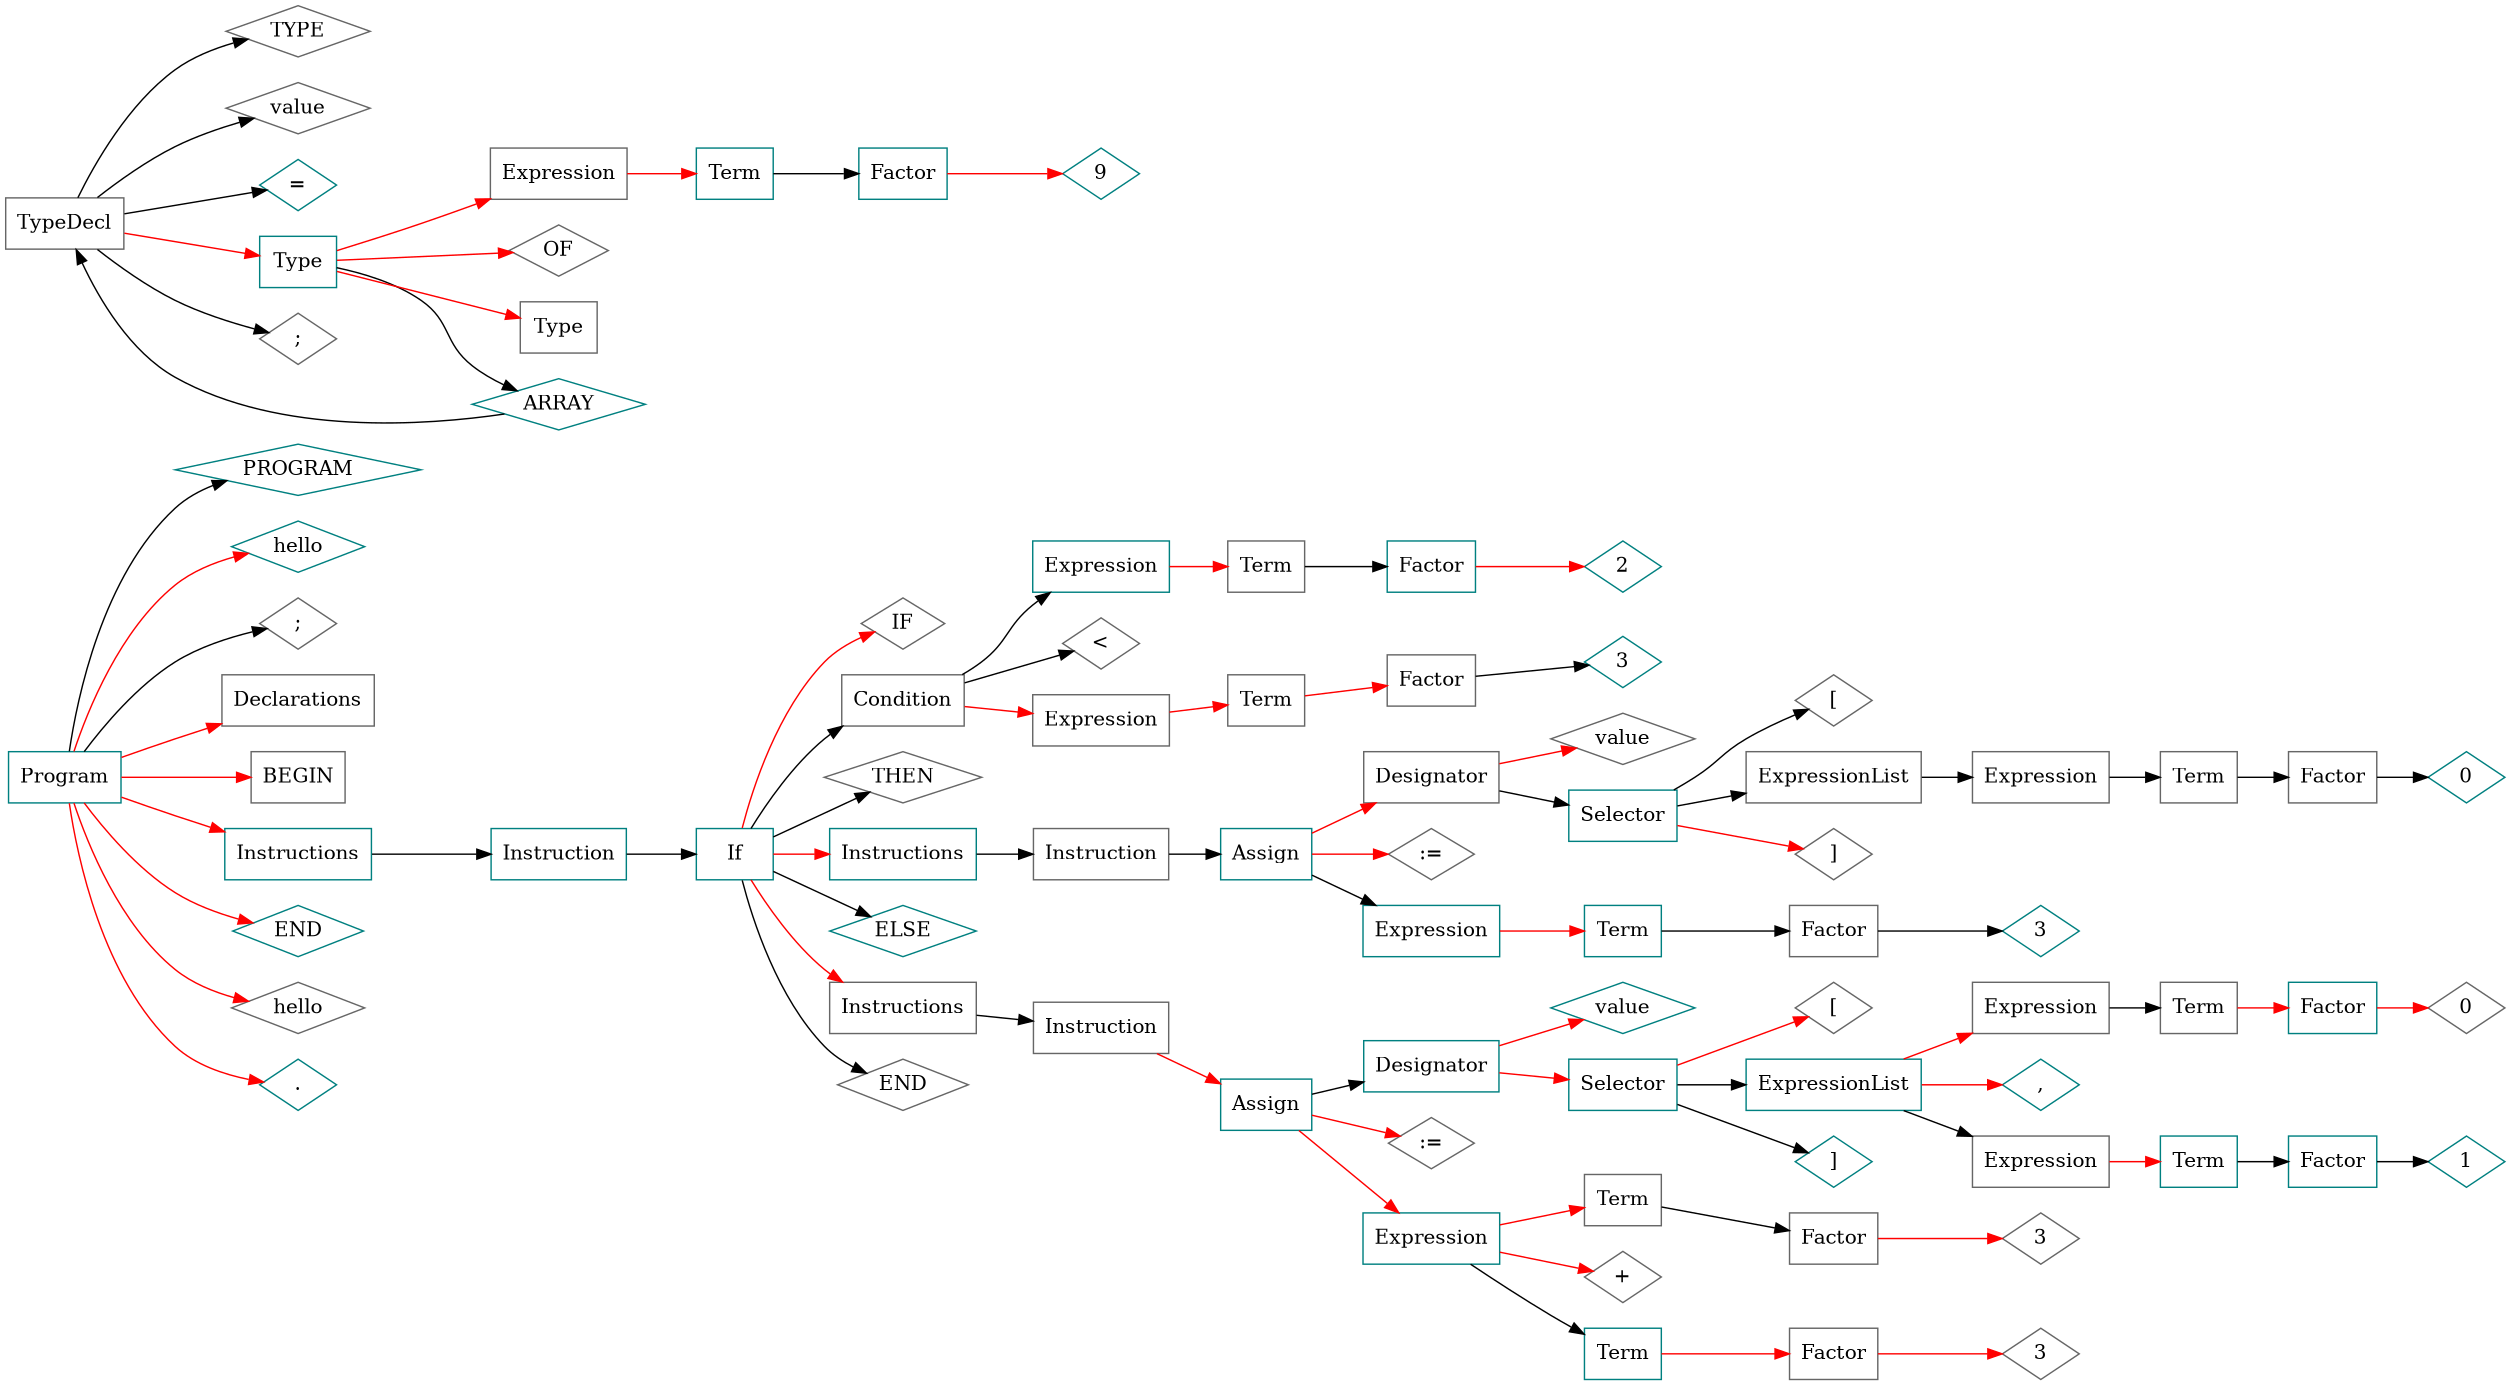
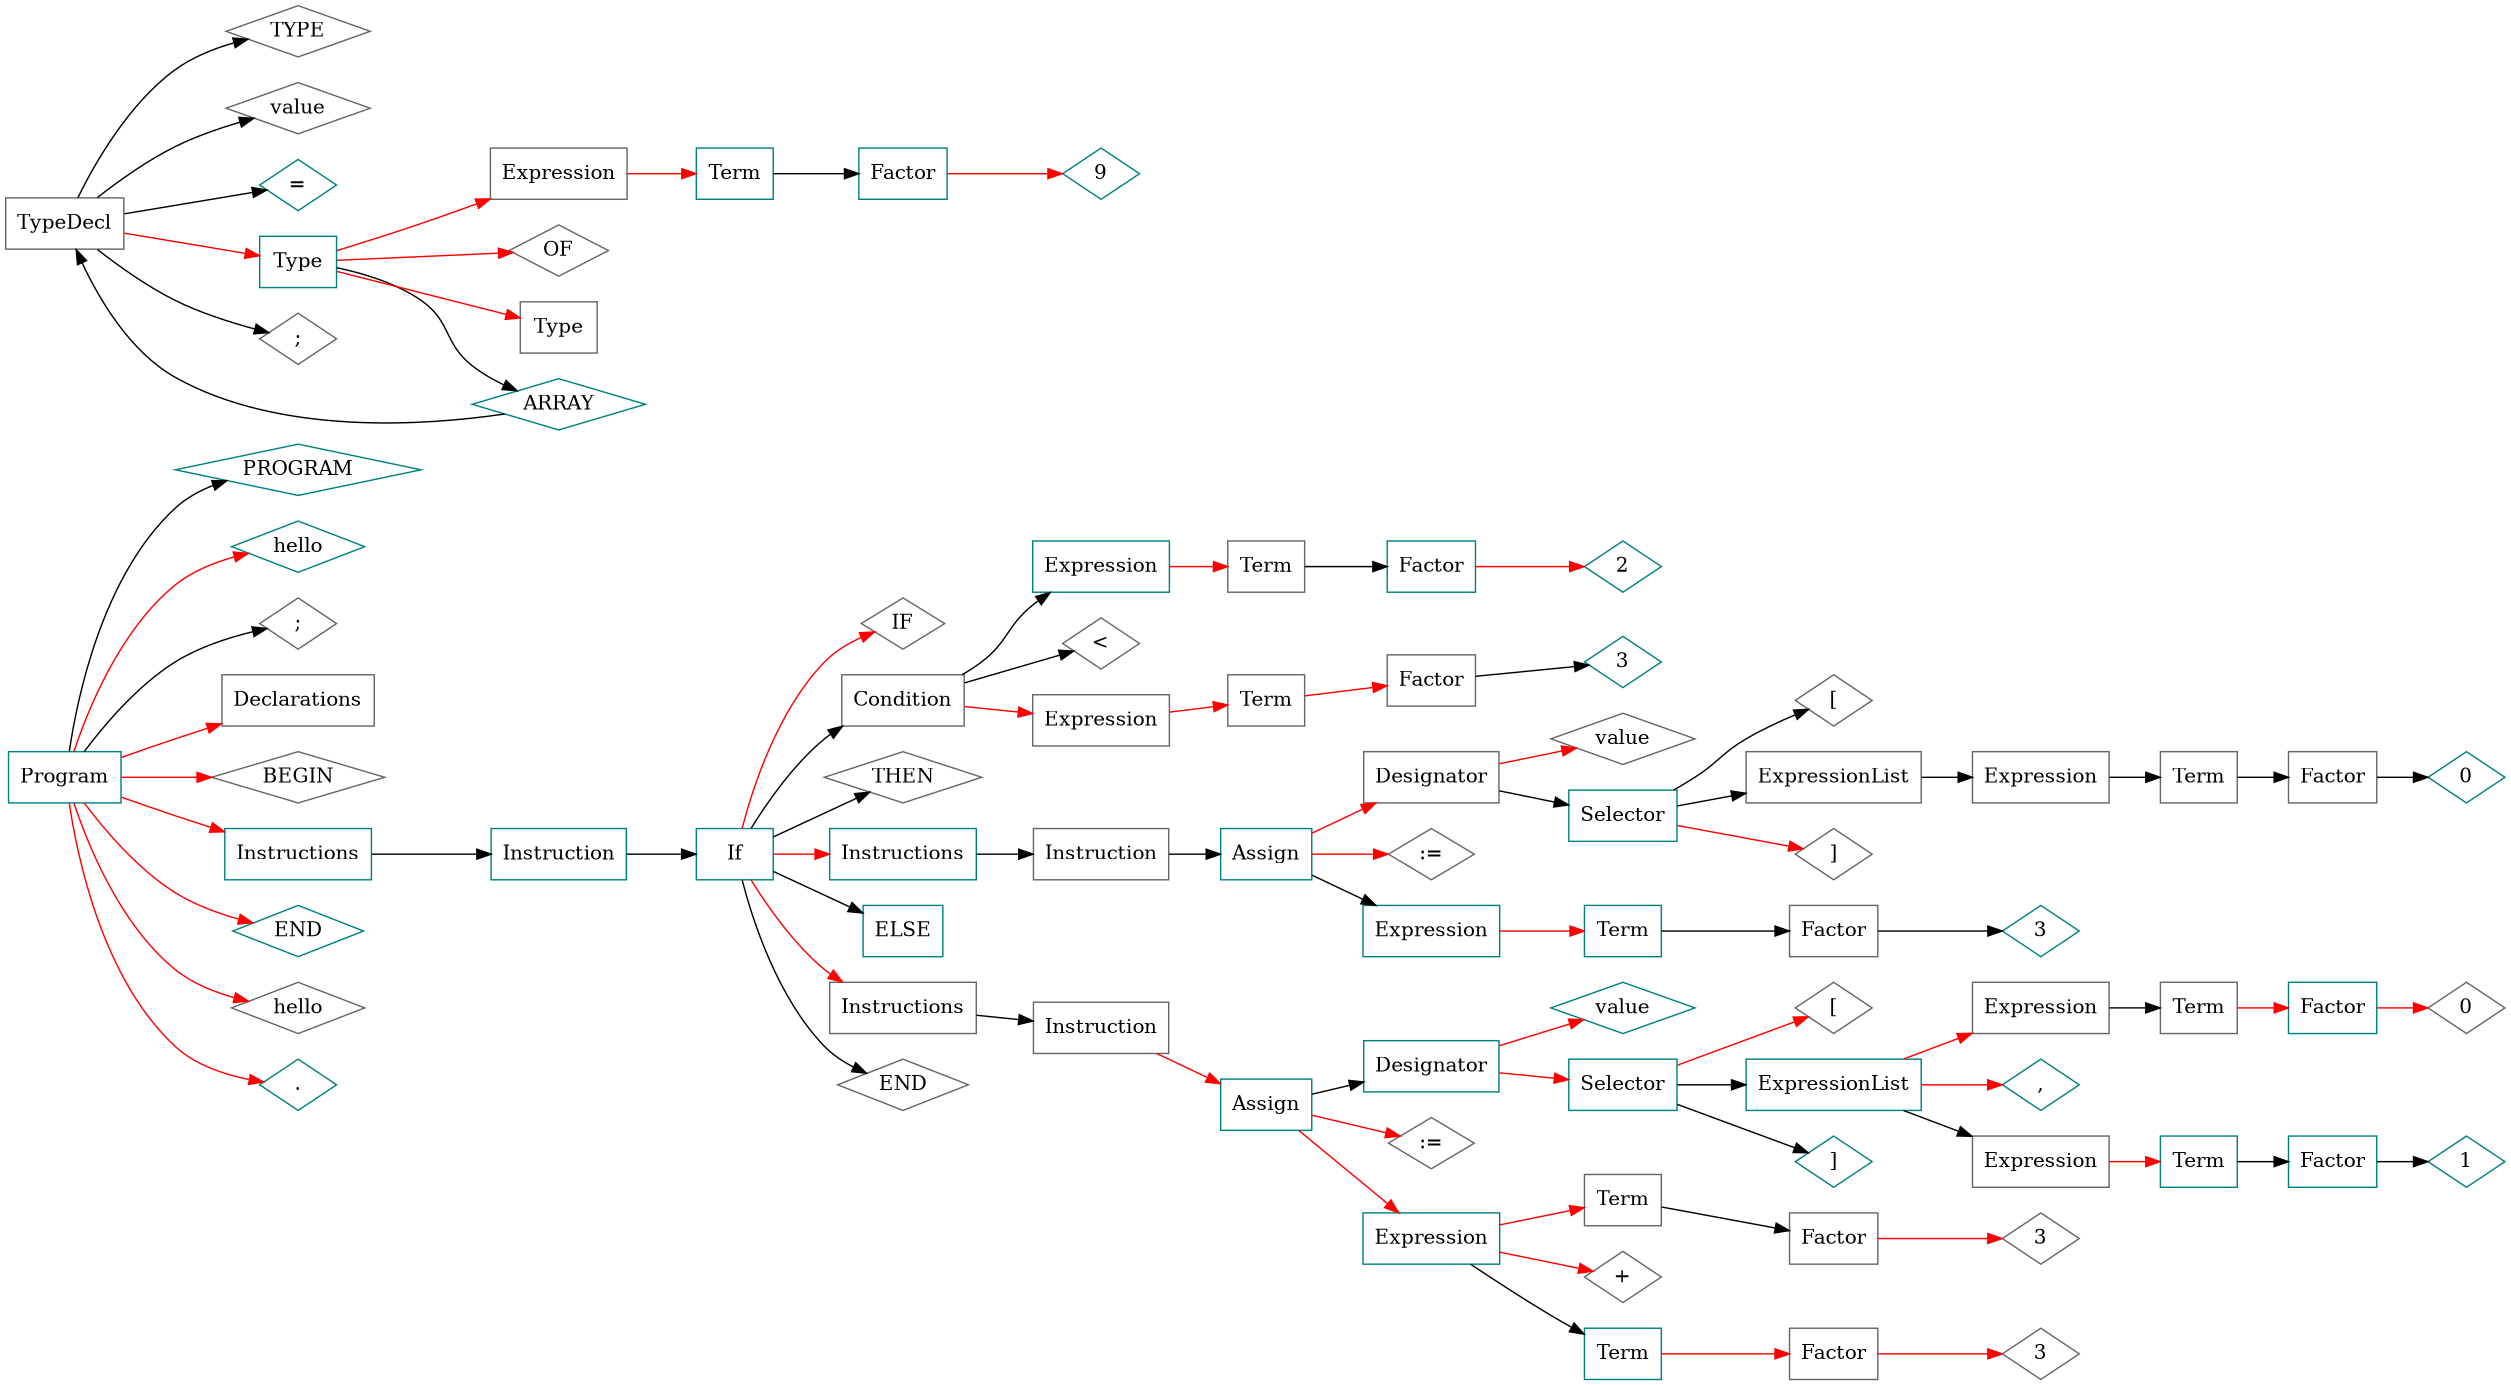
(298, 777) -> (298, 777)
(903, 931) -> (903, 931)
